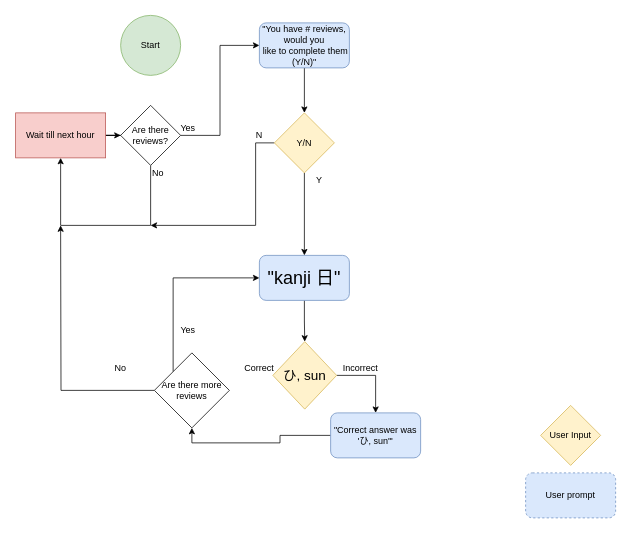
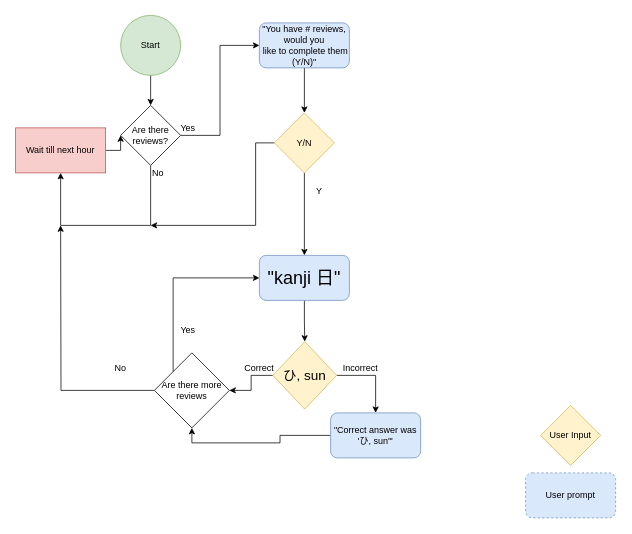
none -> (150, 87)
(60, 135) -> (60, 150)
(259, 135) -> none
(319, 180) -> (319, 192)
none -> (261, 375)
